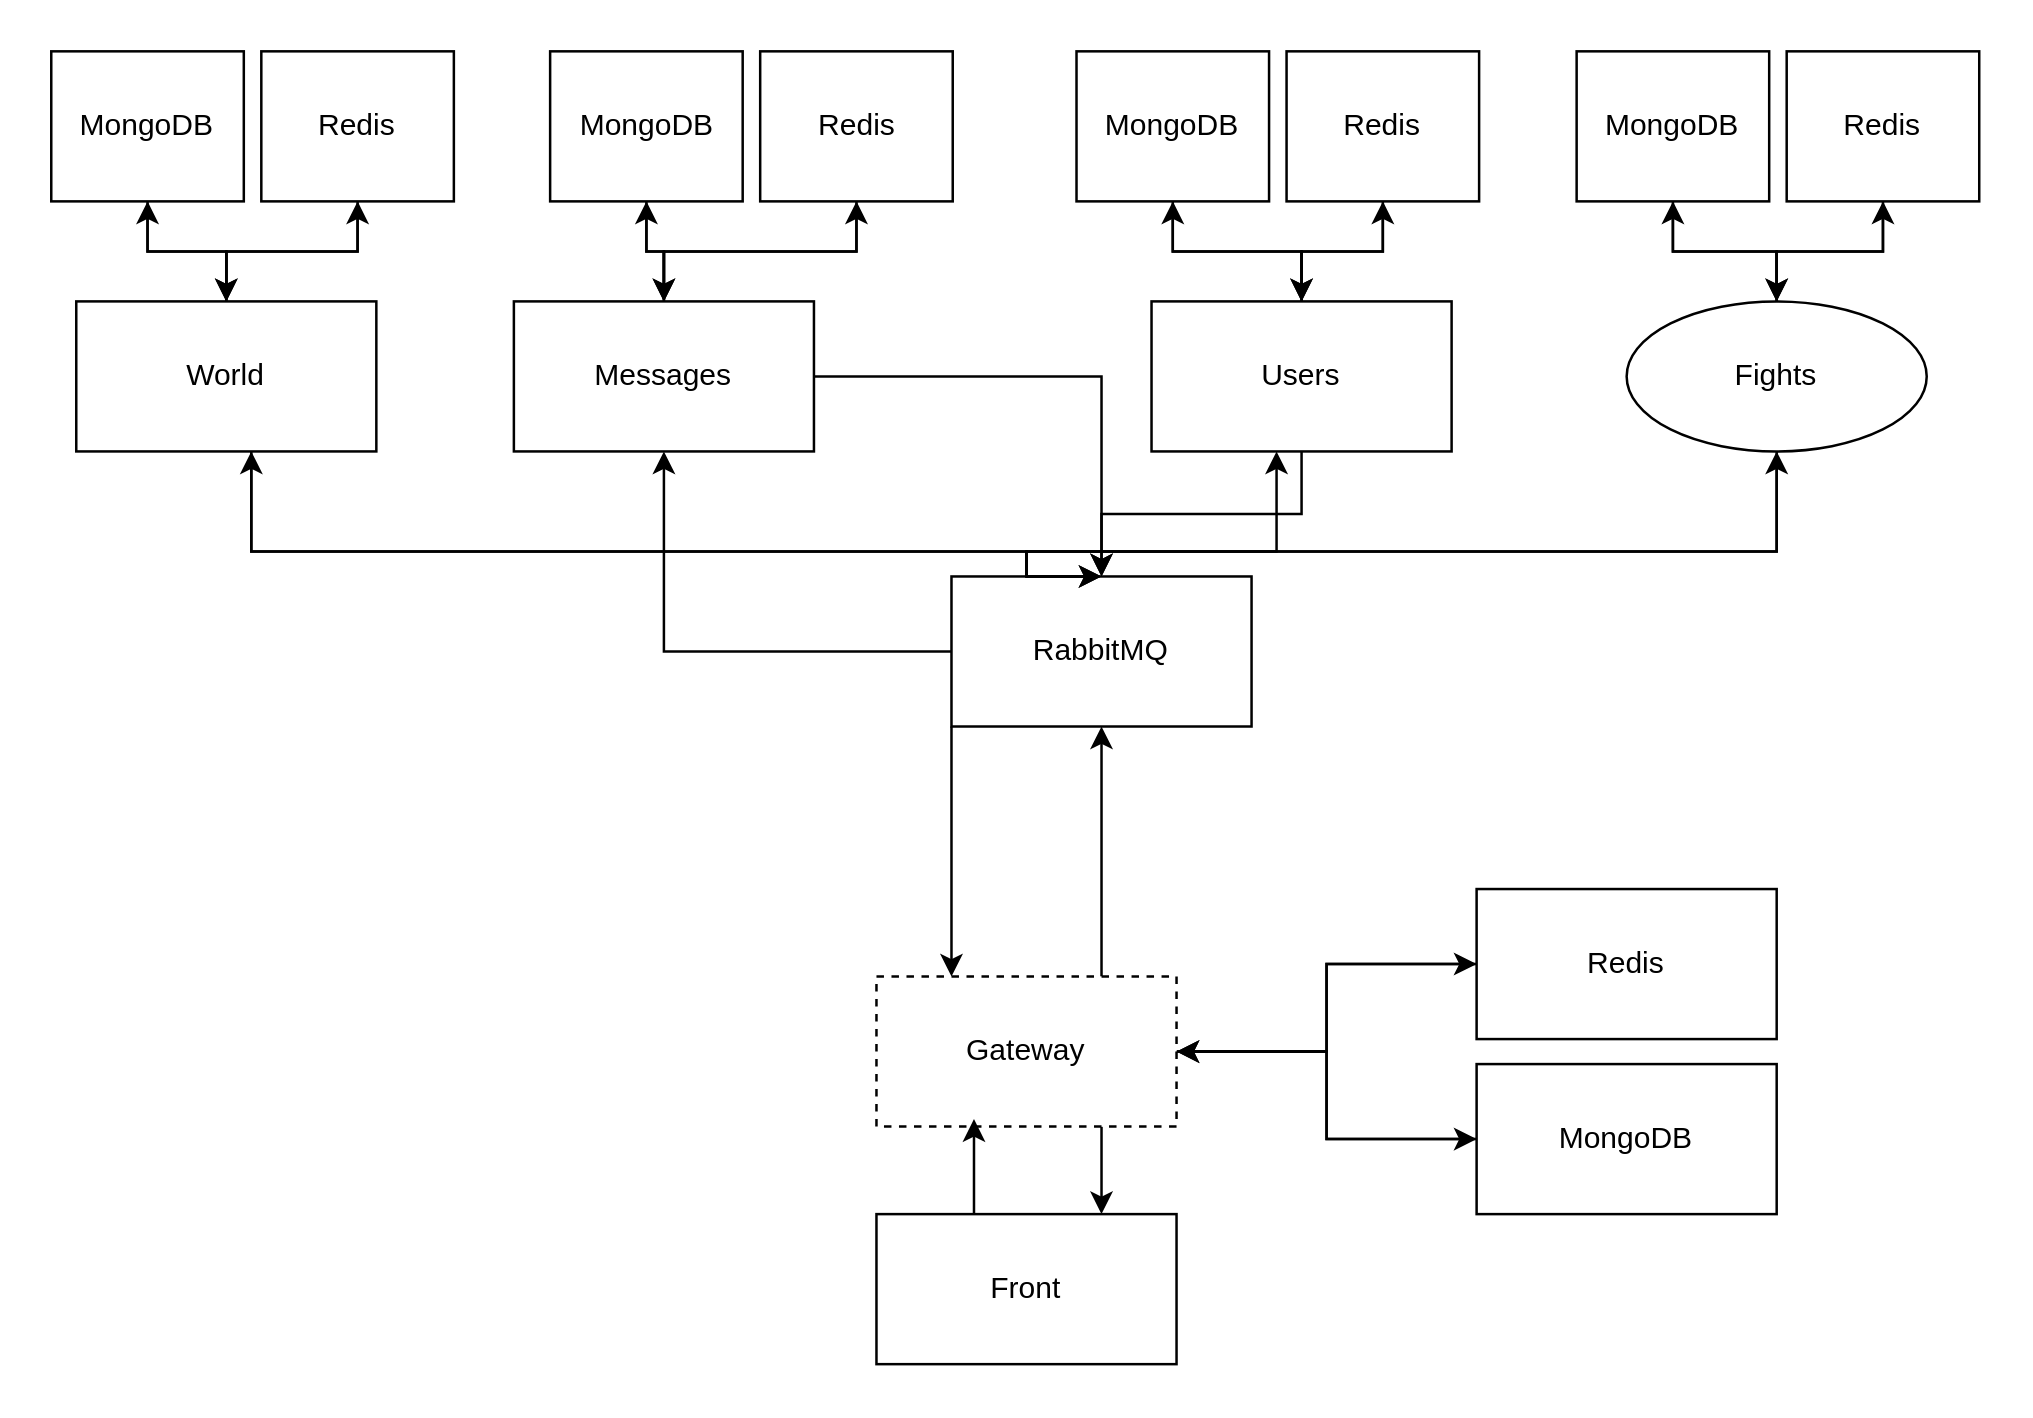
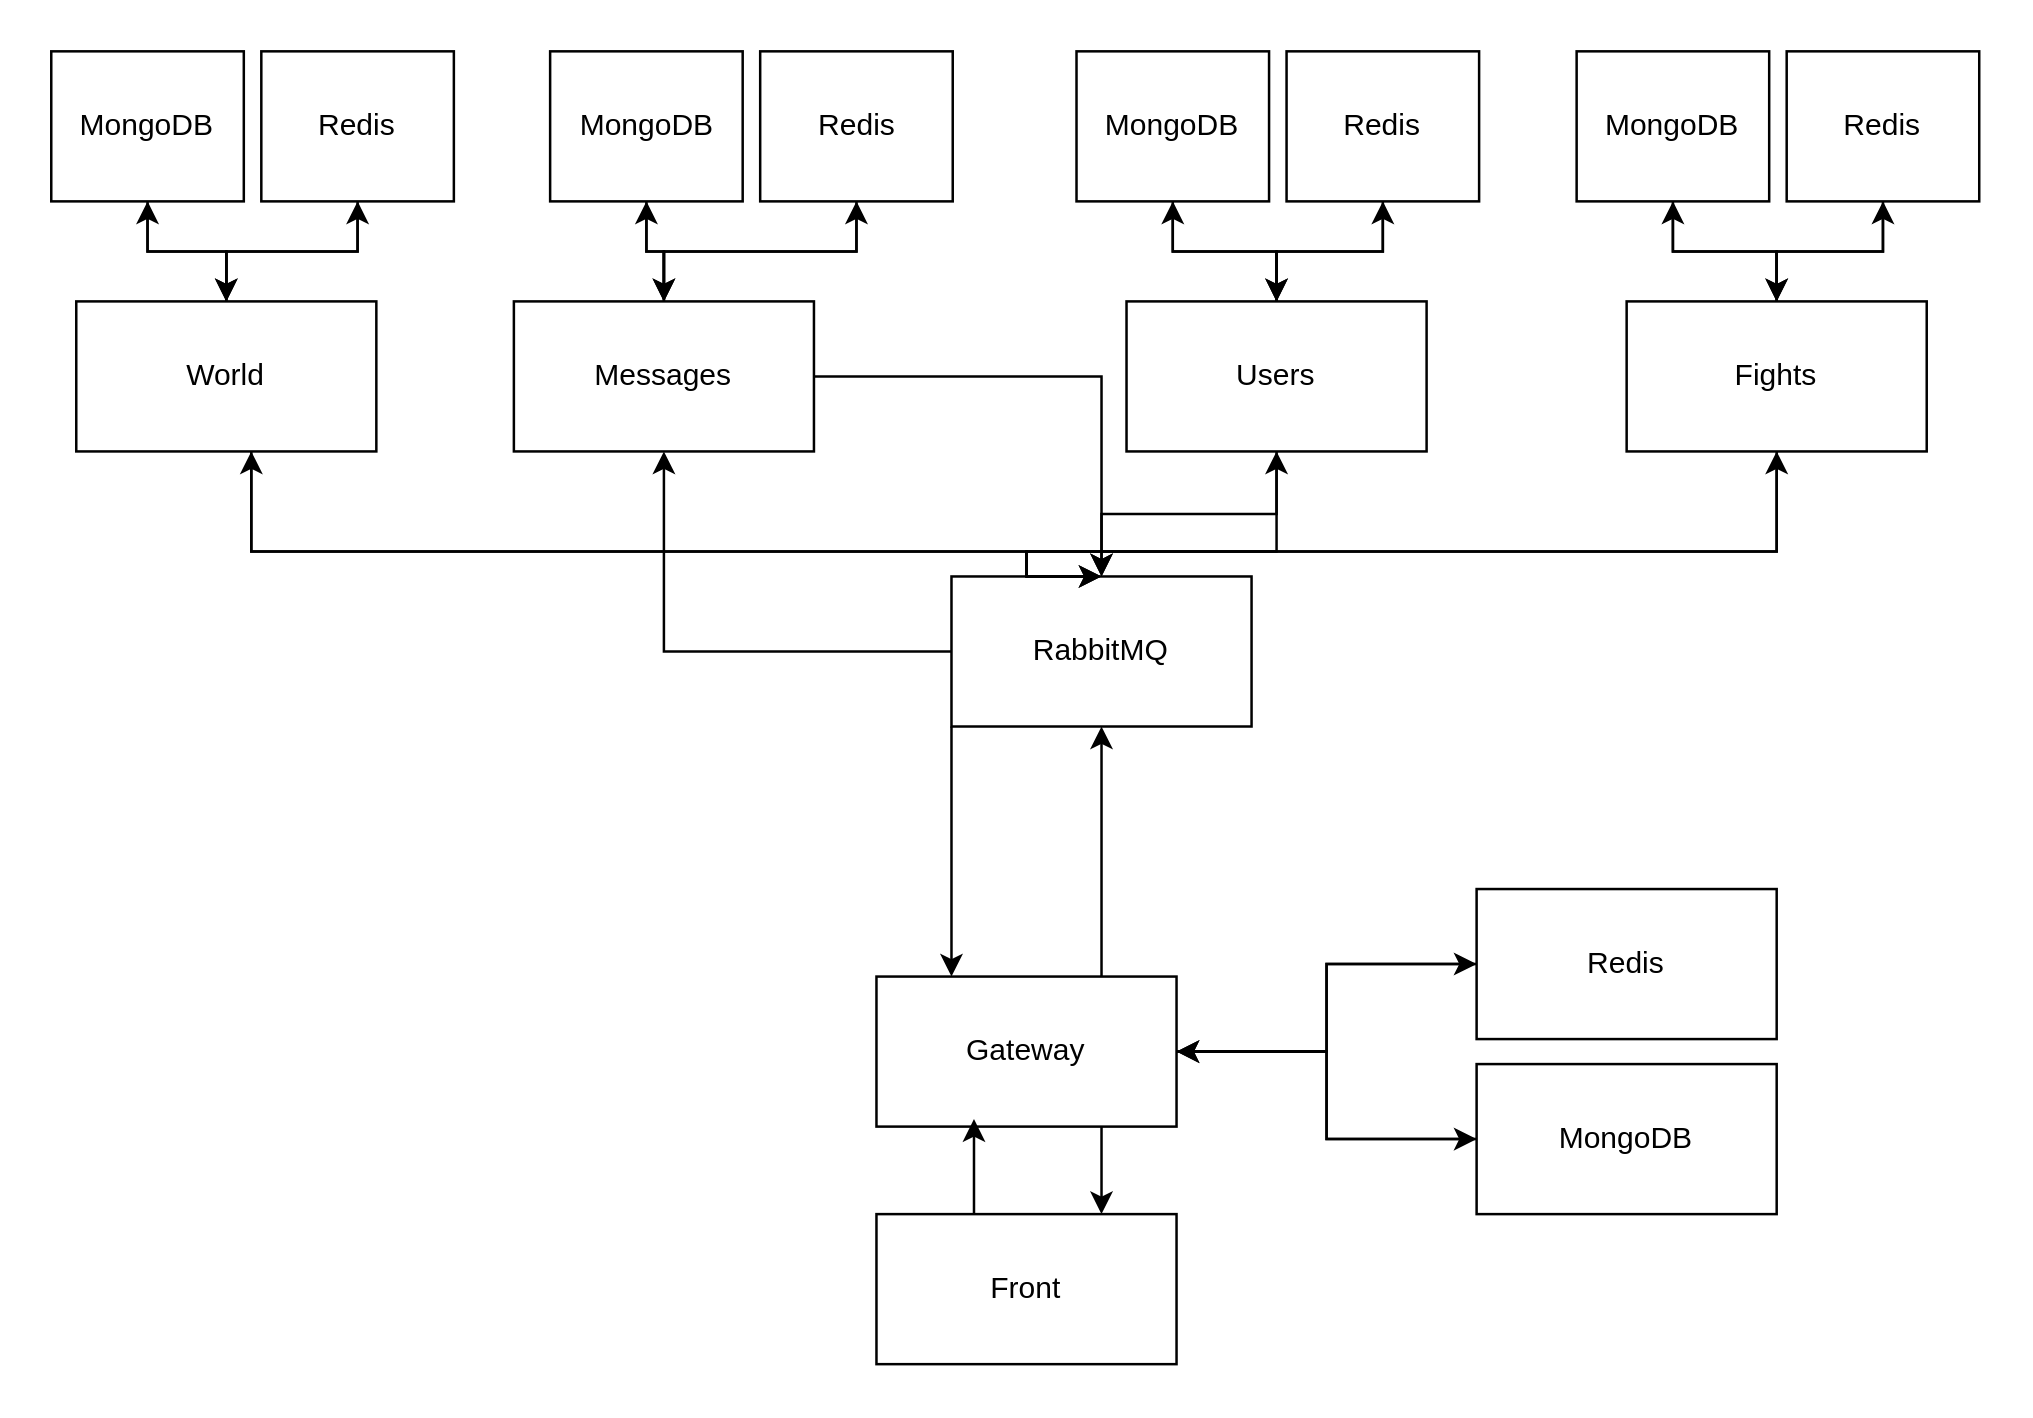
(1301, 376) -> (1276, 376)
(1776, 376) -> (1776, 376)
(1026, 1051) -> (1026, 1051)
